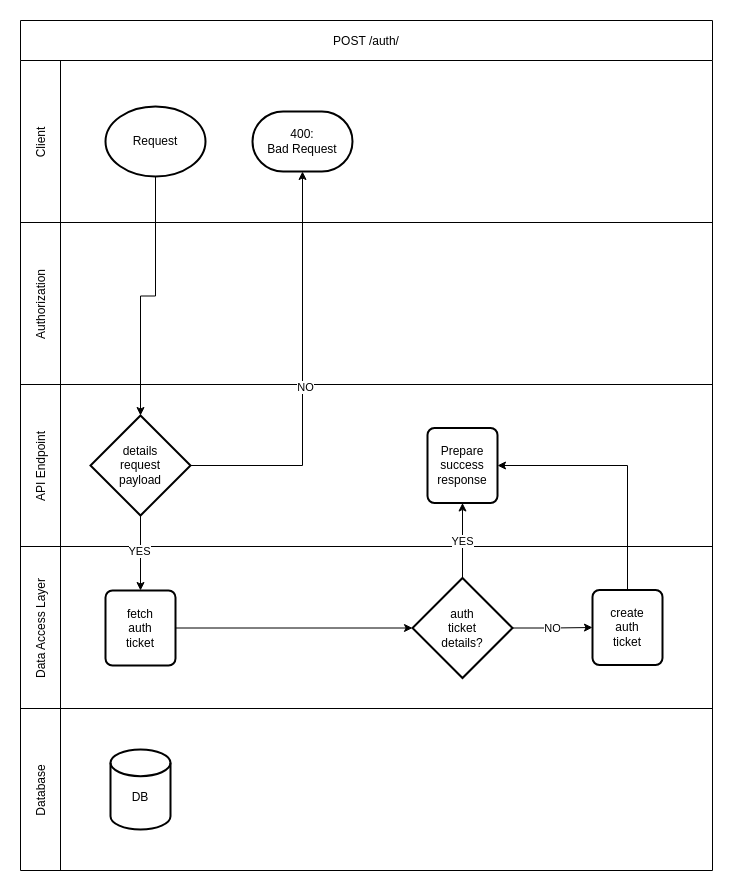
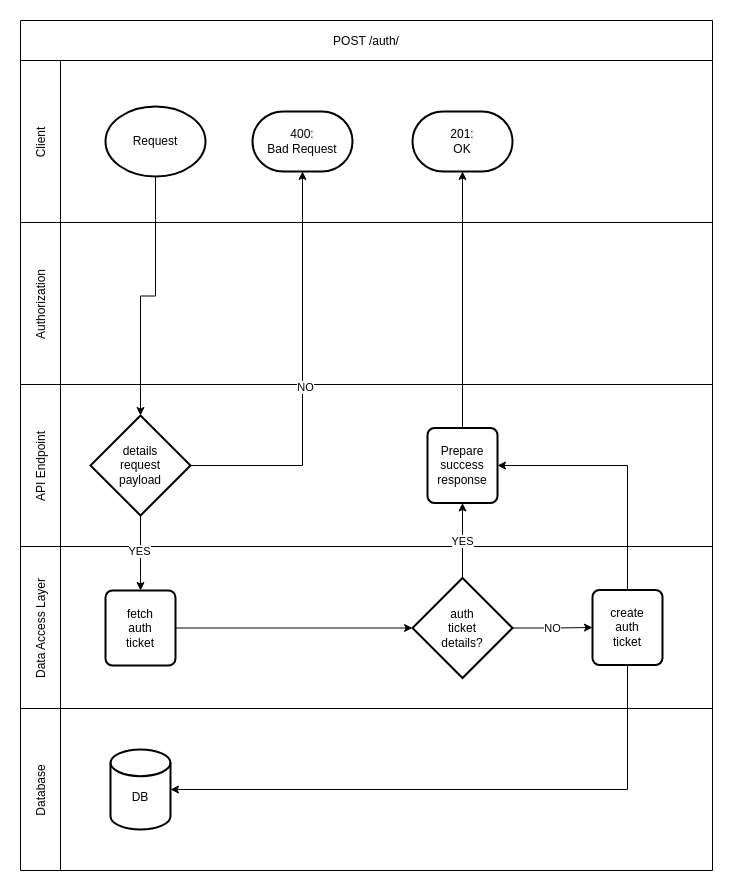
none -> (463, 142)
none -> (463, 303)
none -> (464, 790)
